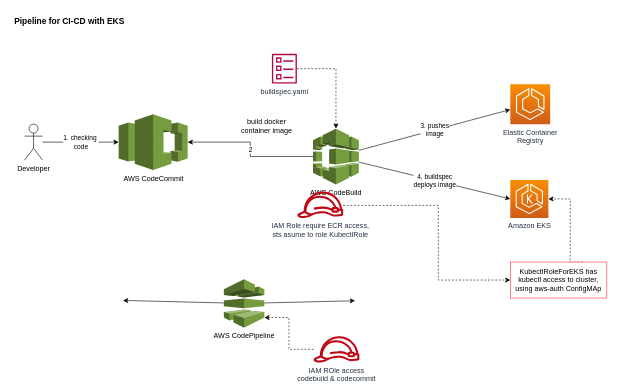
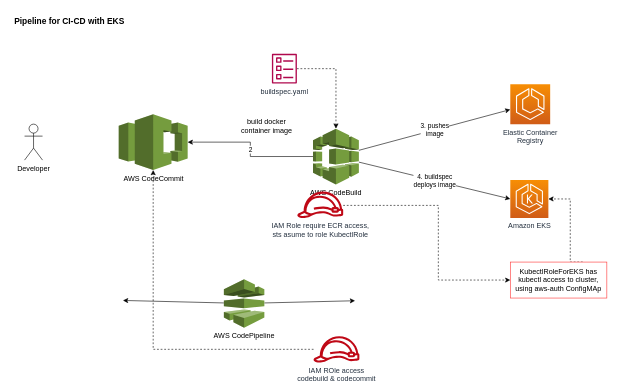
(92, 142) -> none
(278, 318) -> (153, 175)
